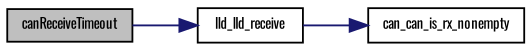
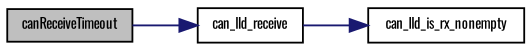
(250, 25) -> (250, 25)
(446, 25) -> (446, 25)
